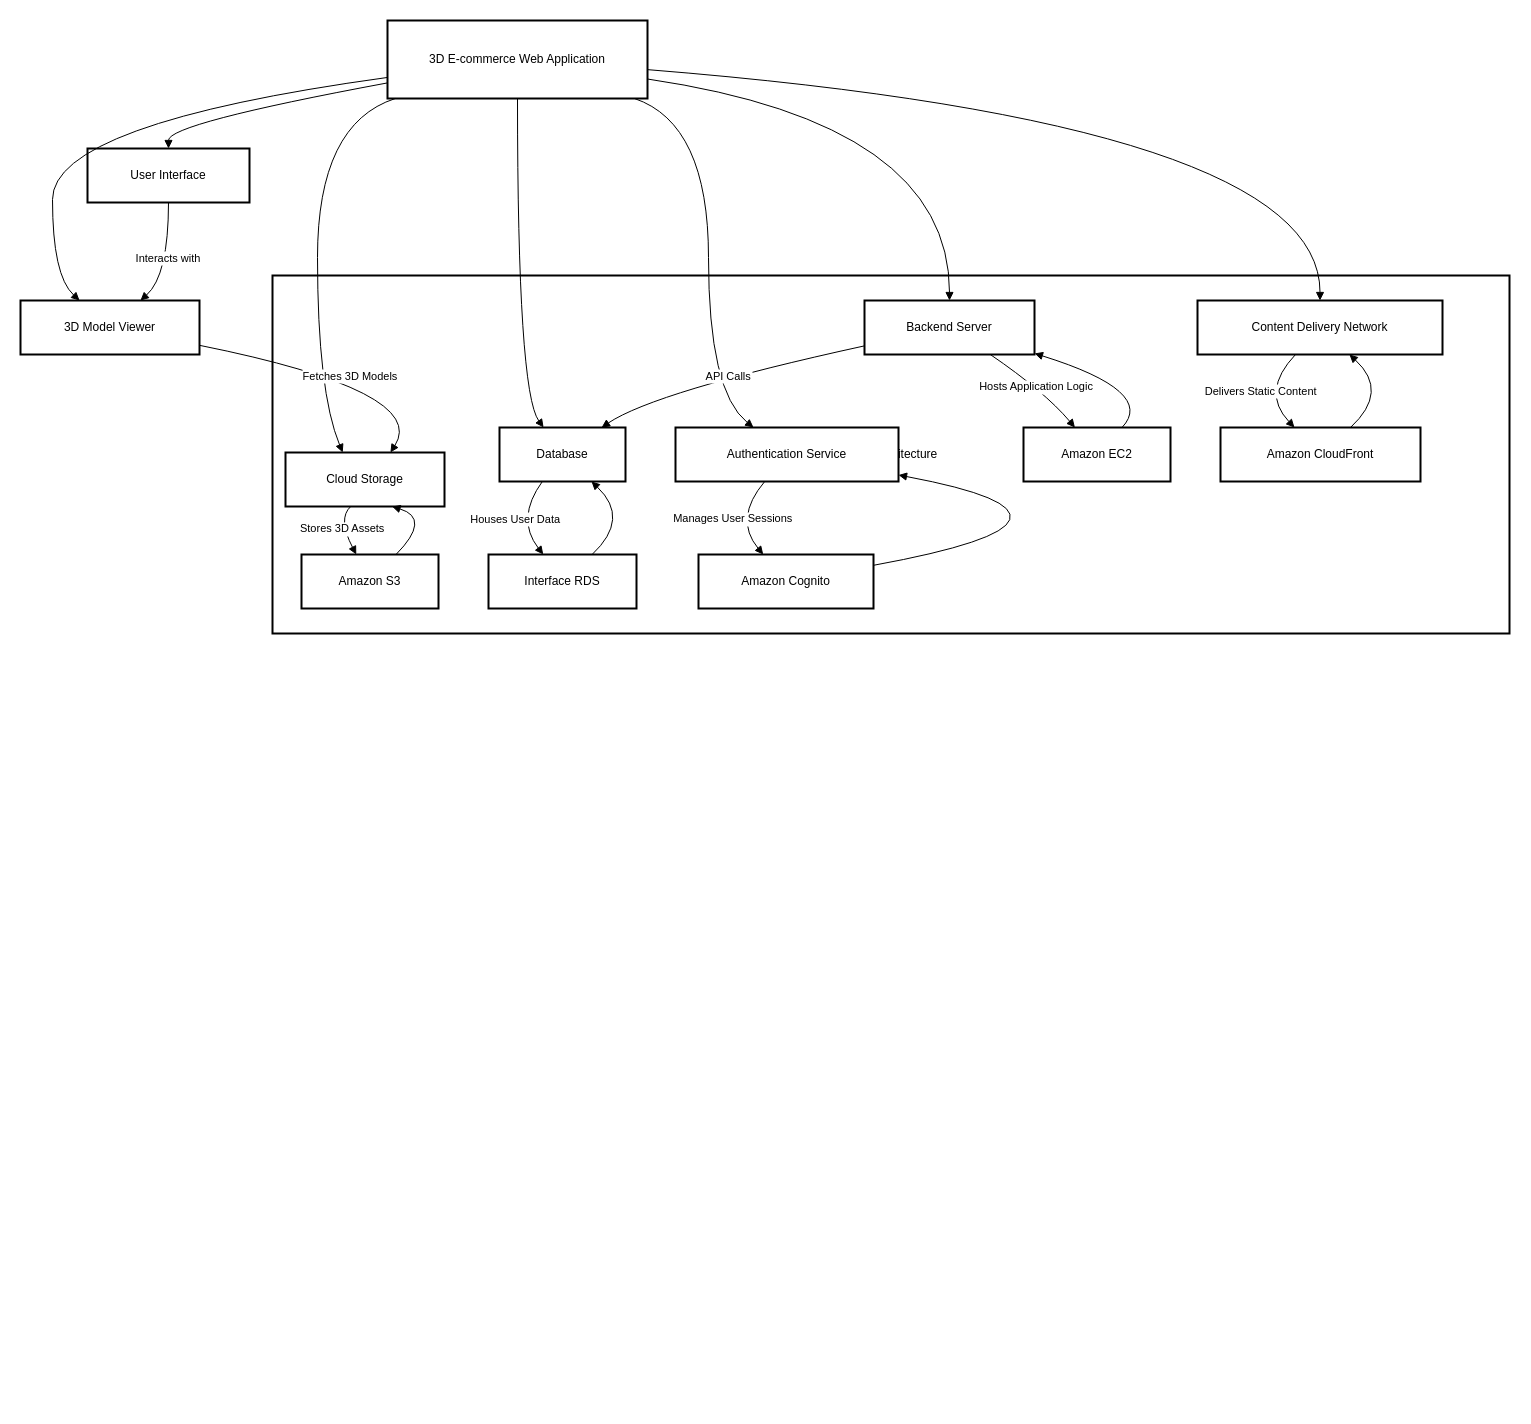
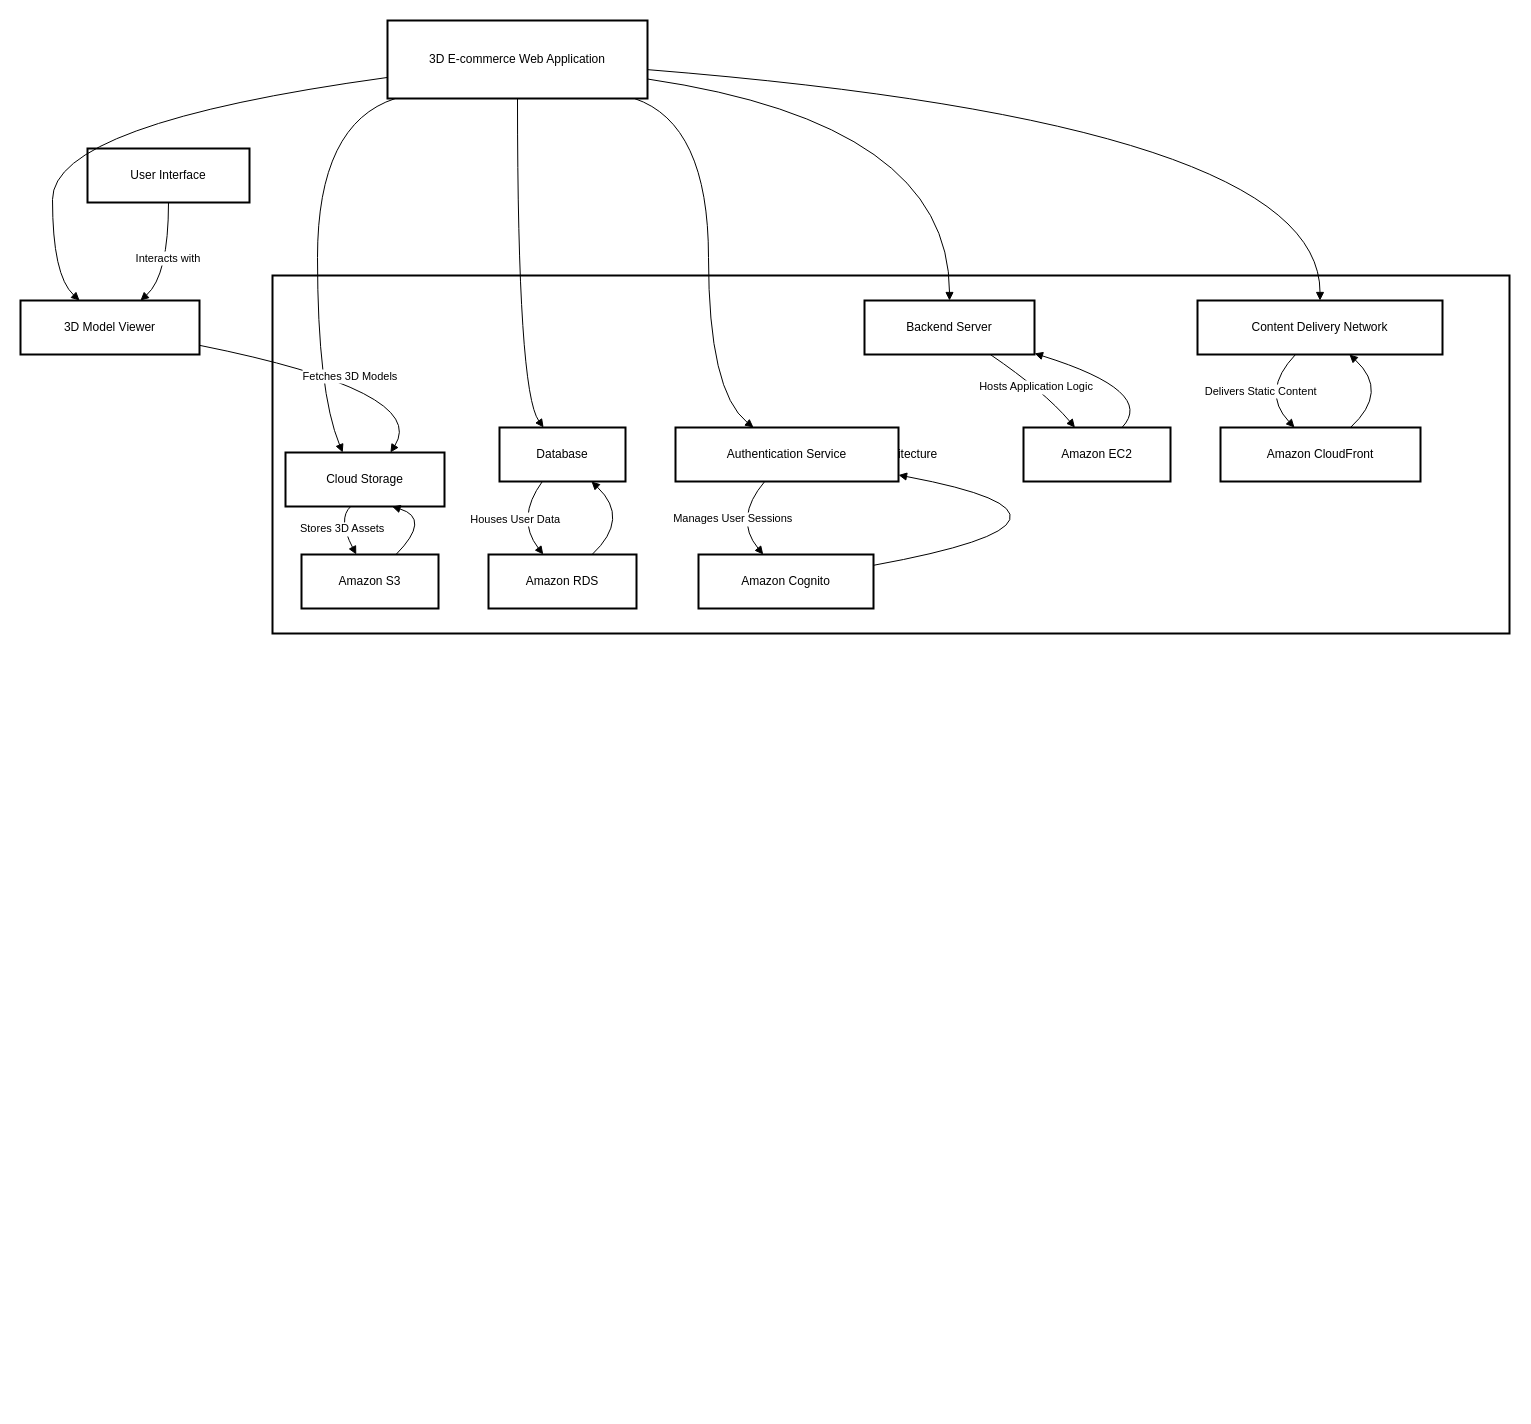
(276, 105) -> none
(792, 362) -> none
(563, 582) -> (563, 582)
